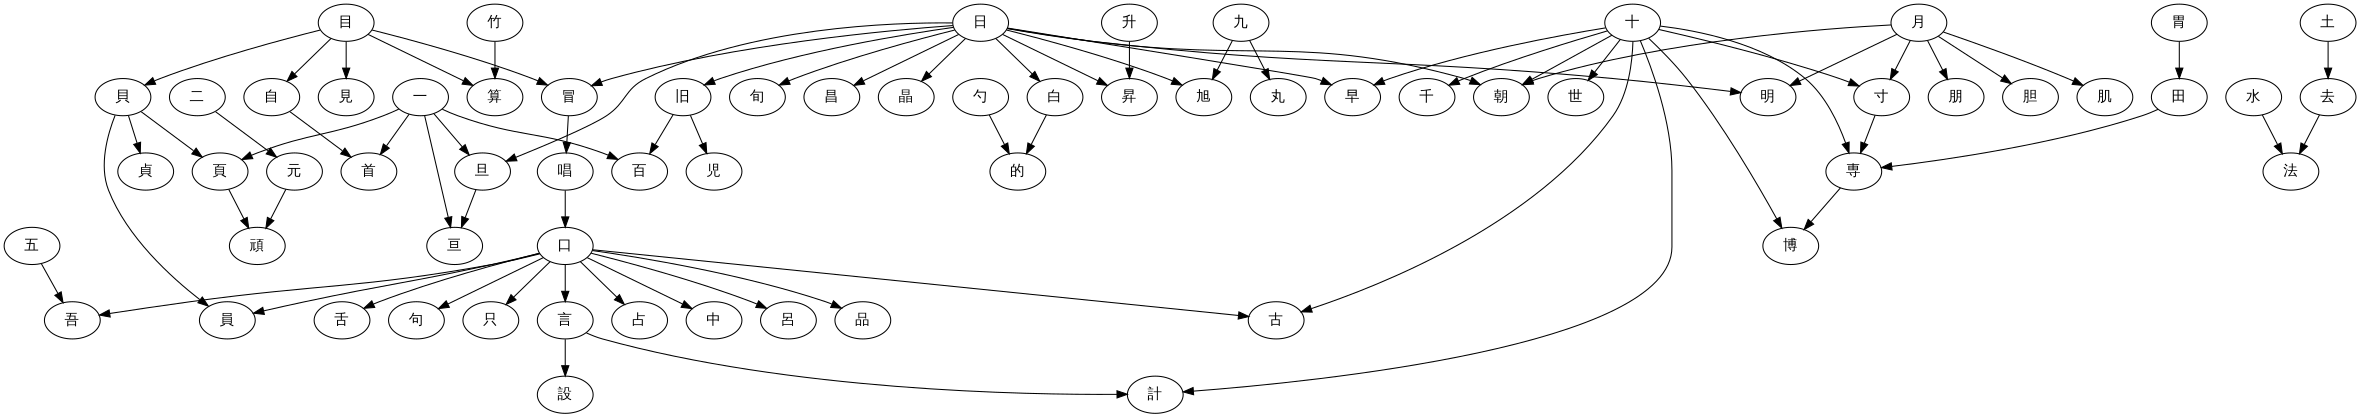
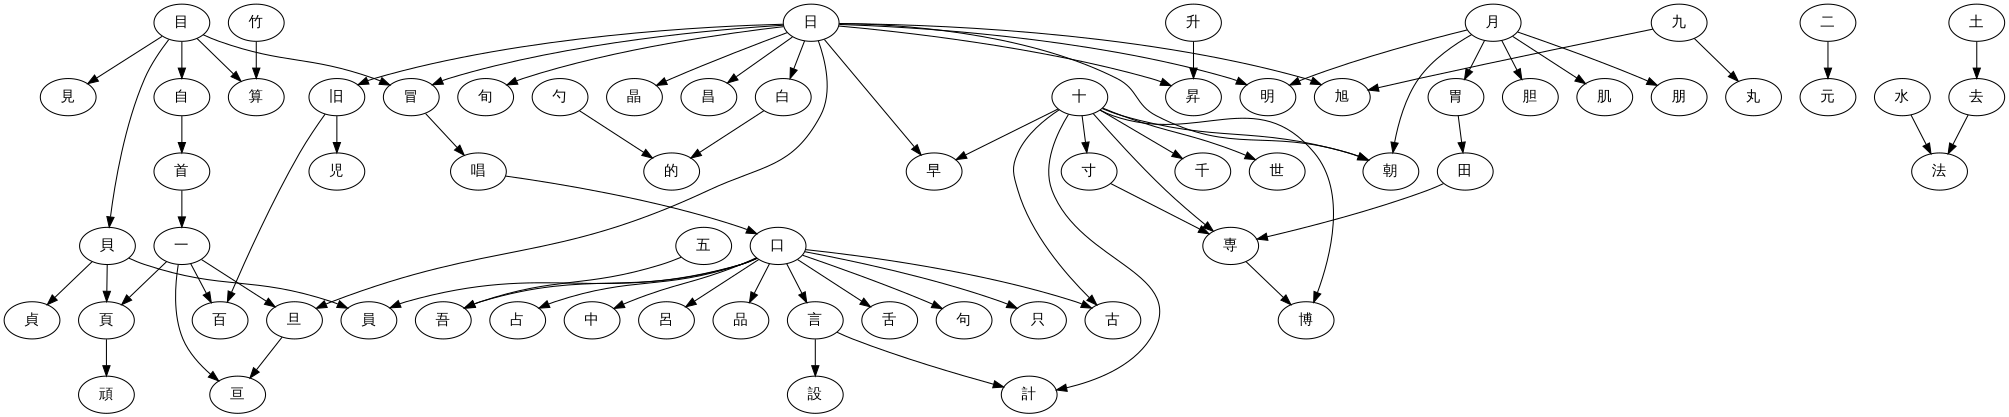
(1903, 55) -> (1477, 55)
(398, 130) -> (182, 204)
(278, 204) -> none
